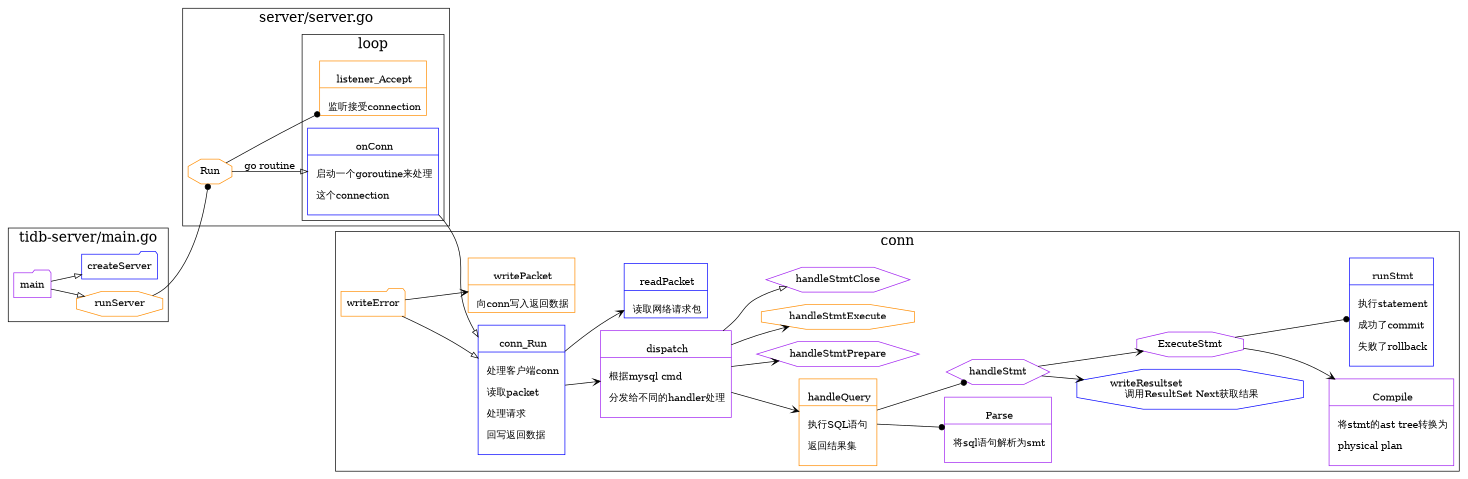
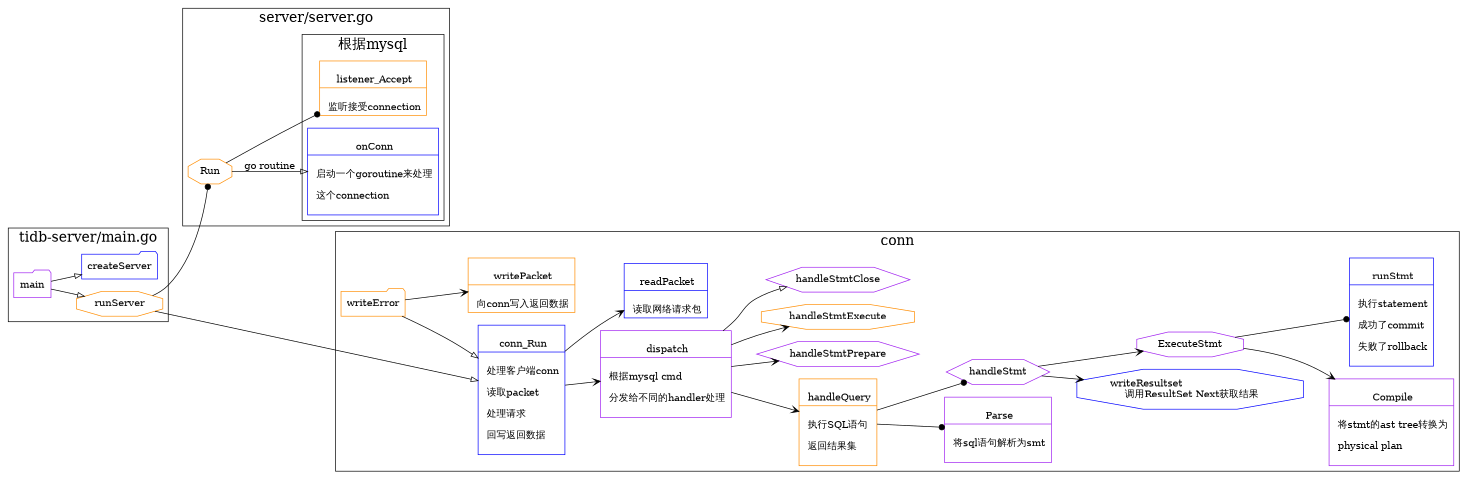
(373, 45) -> (373, 45)
(461, 271) -> (313, 345)
